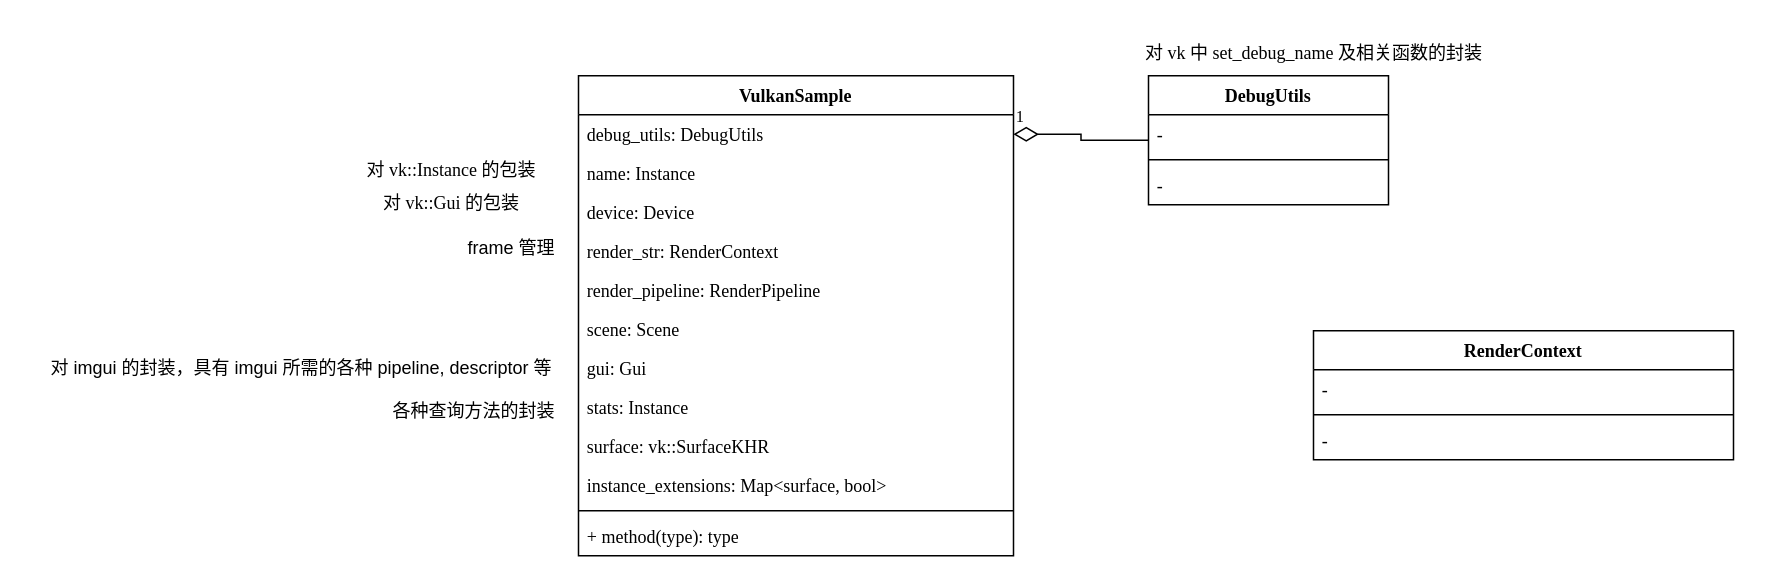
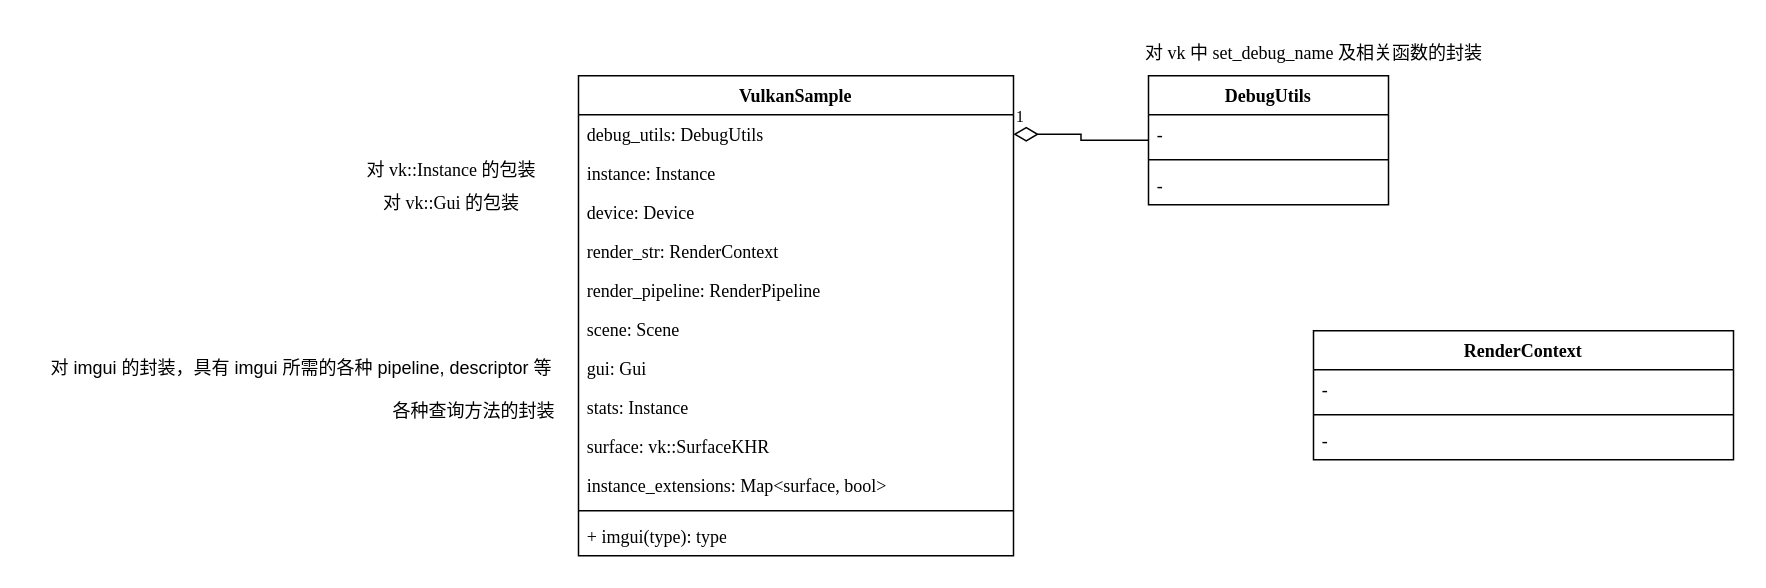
(653, 175) -> (671, 175)
(511, 248) -> none
(681, 538) -> (671, 538)
